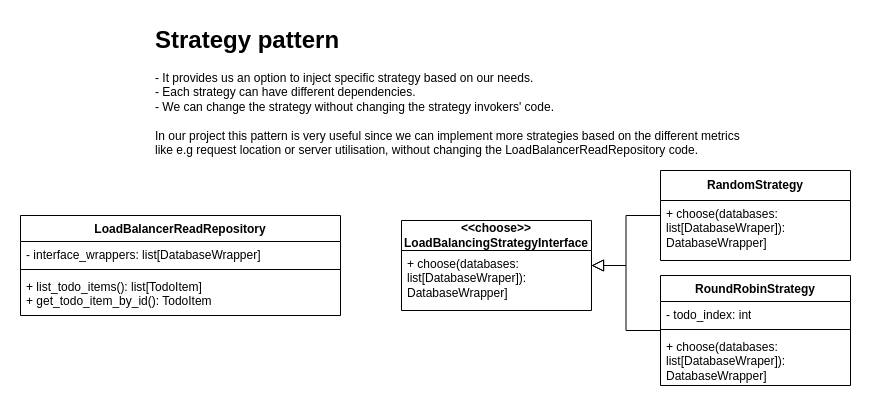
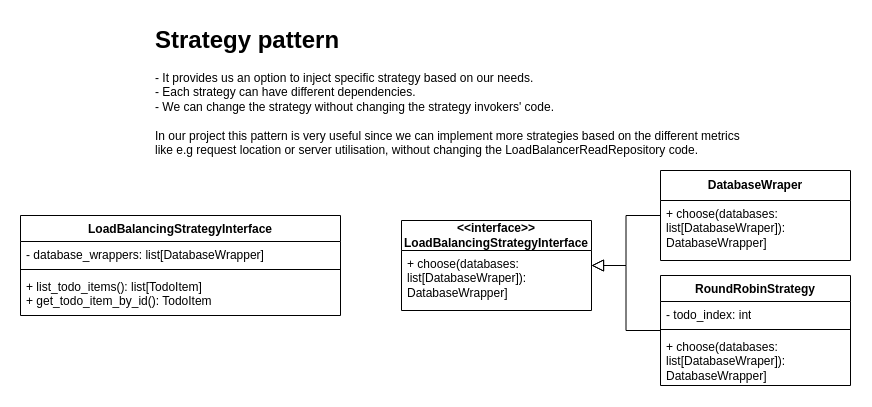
(756, 186) -> (756, 186)
(181, 230) -> (181, 230)
(497, 236) -> (497, 236)
(162, 256) -> (160, 256)
